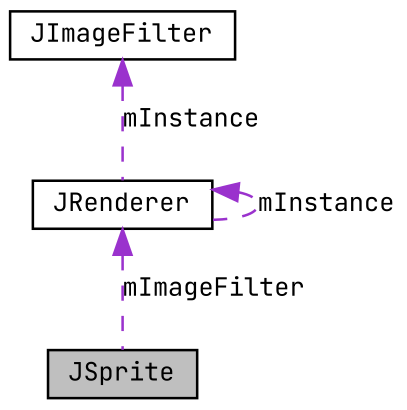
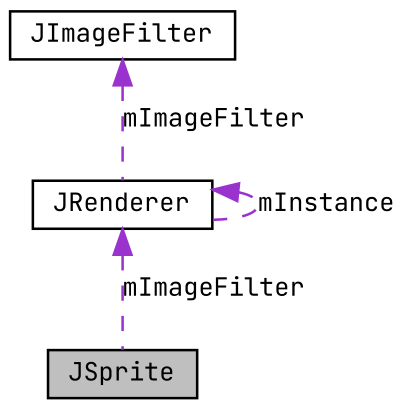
(192, 120) -> (215, 120)
